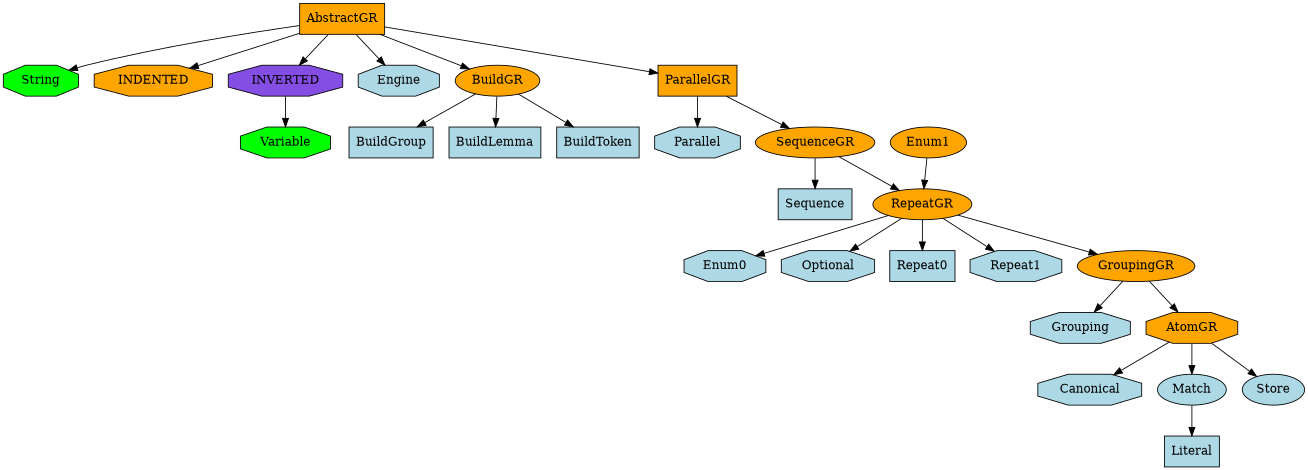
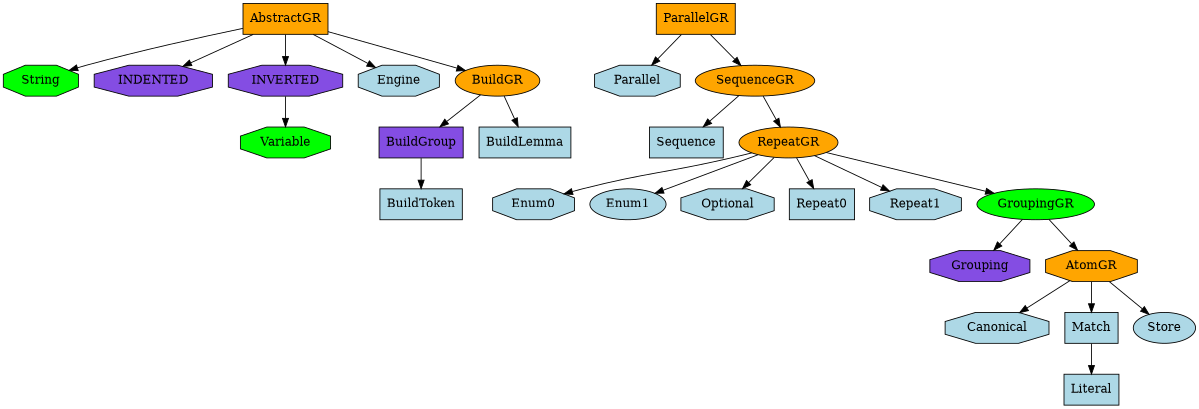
(517, 49) -> none
(153, 81) -> (153, 81)
(542, 108) -> (421, 169)
(391, 142) -> (421, 142)
(928, 142) -> (628, 204)
(926, 169) -> (710, 173)
(1136, 266) -> (1036, 204)
(1080, 328) -> (980, 266)
(1192, 390) -> (1091, 328)
